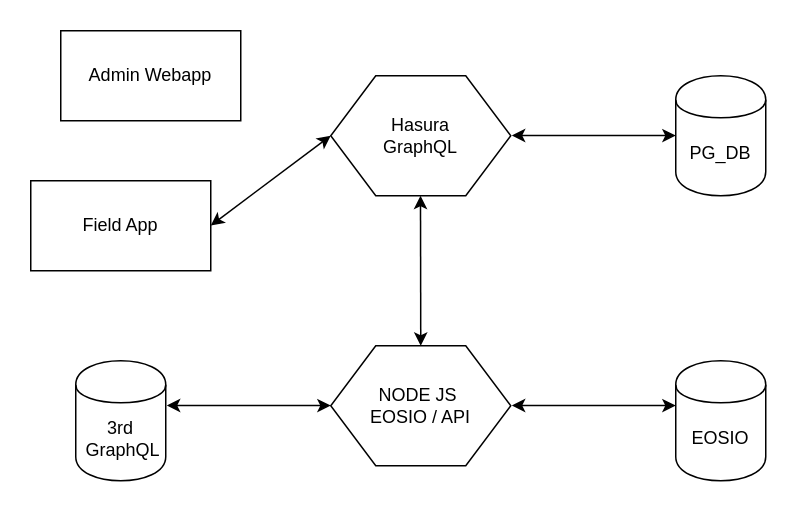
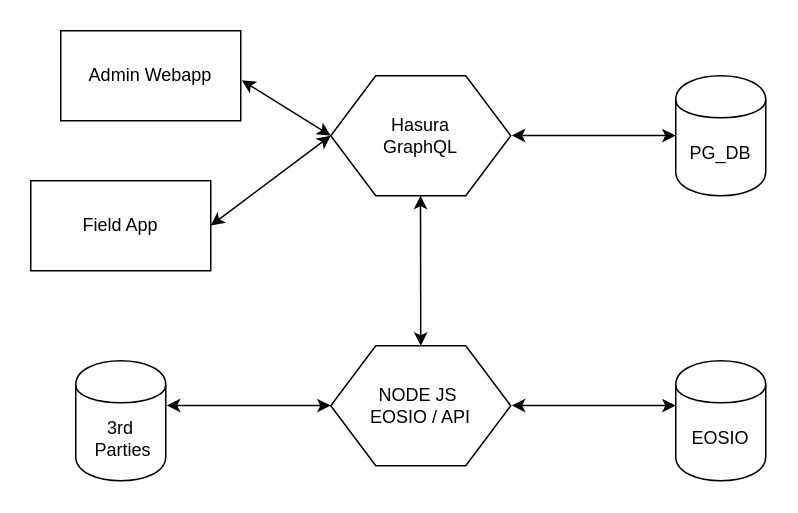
none -> (286, 108)
(121, 439) -> (121, 439)
